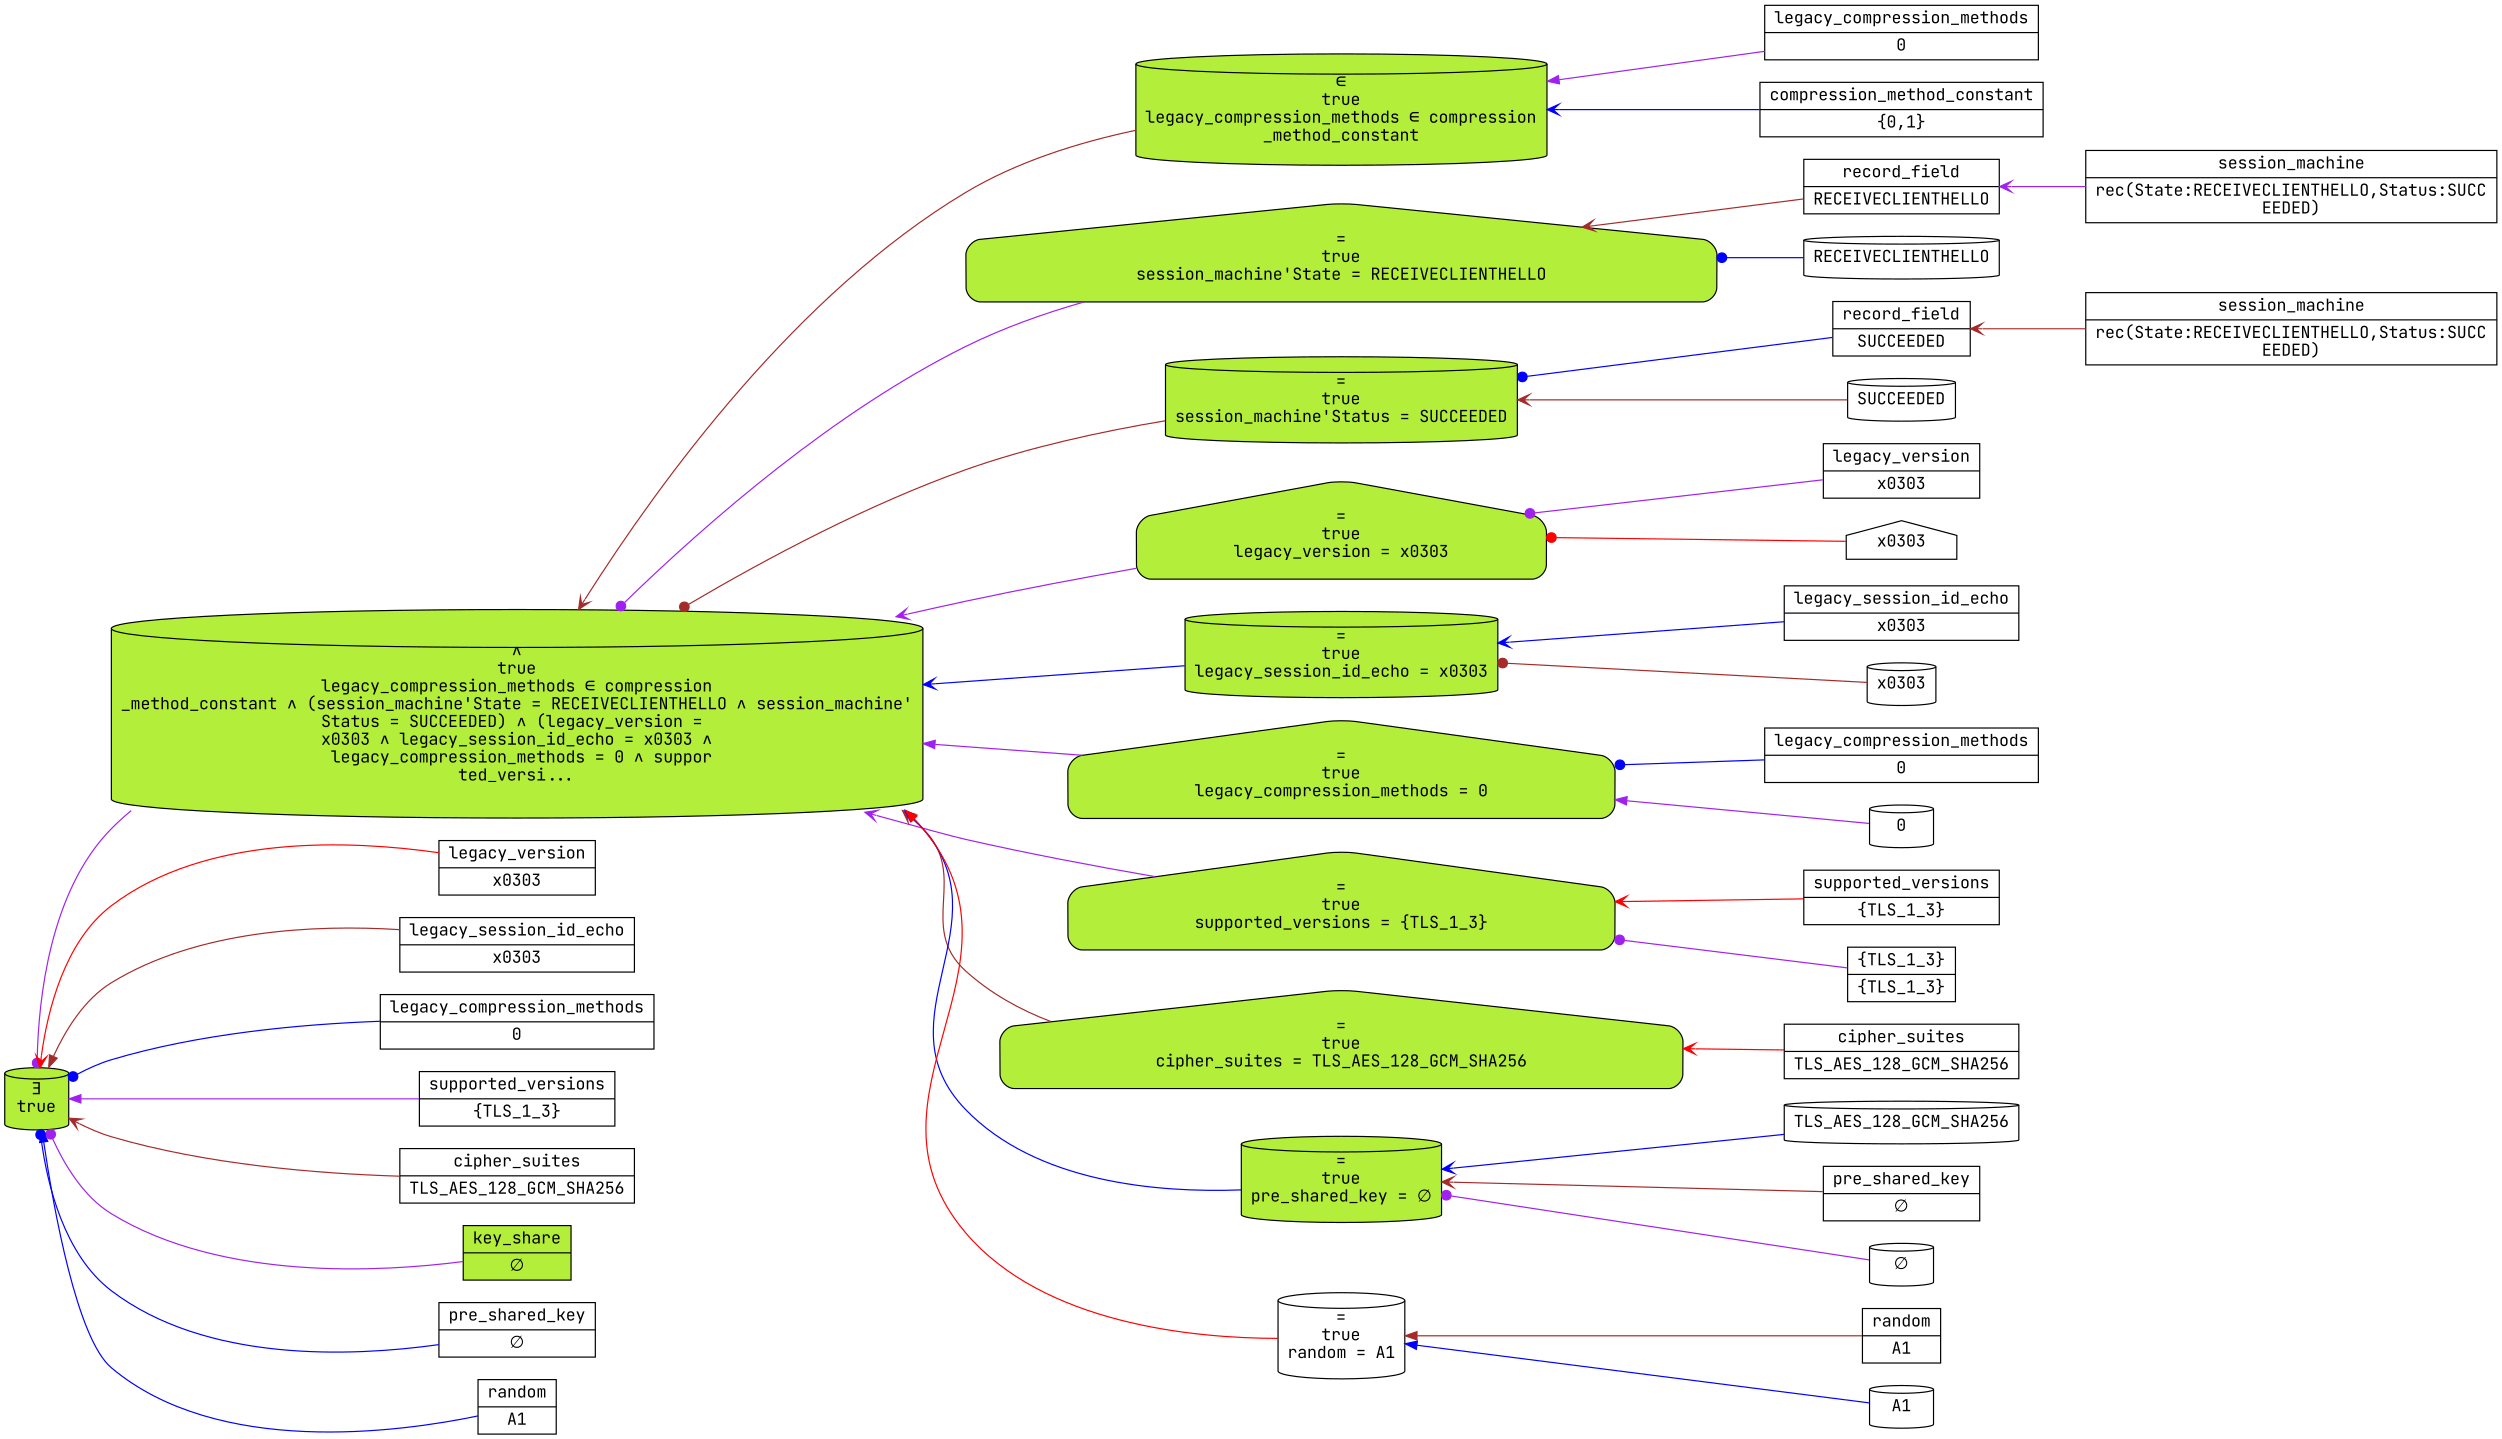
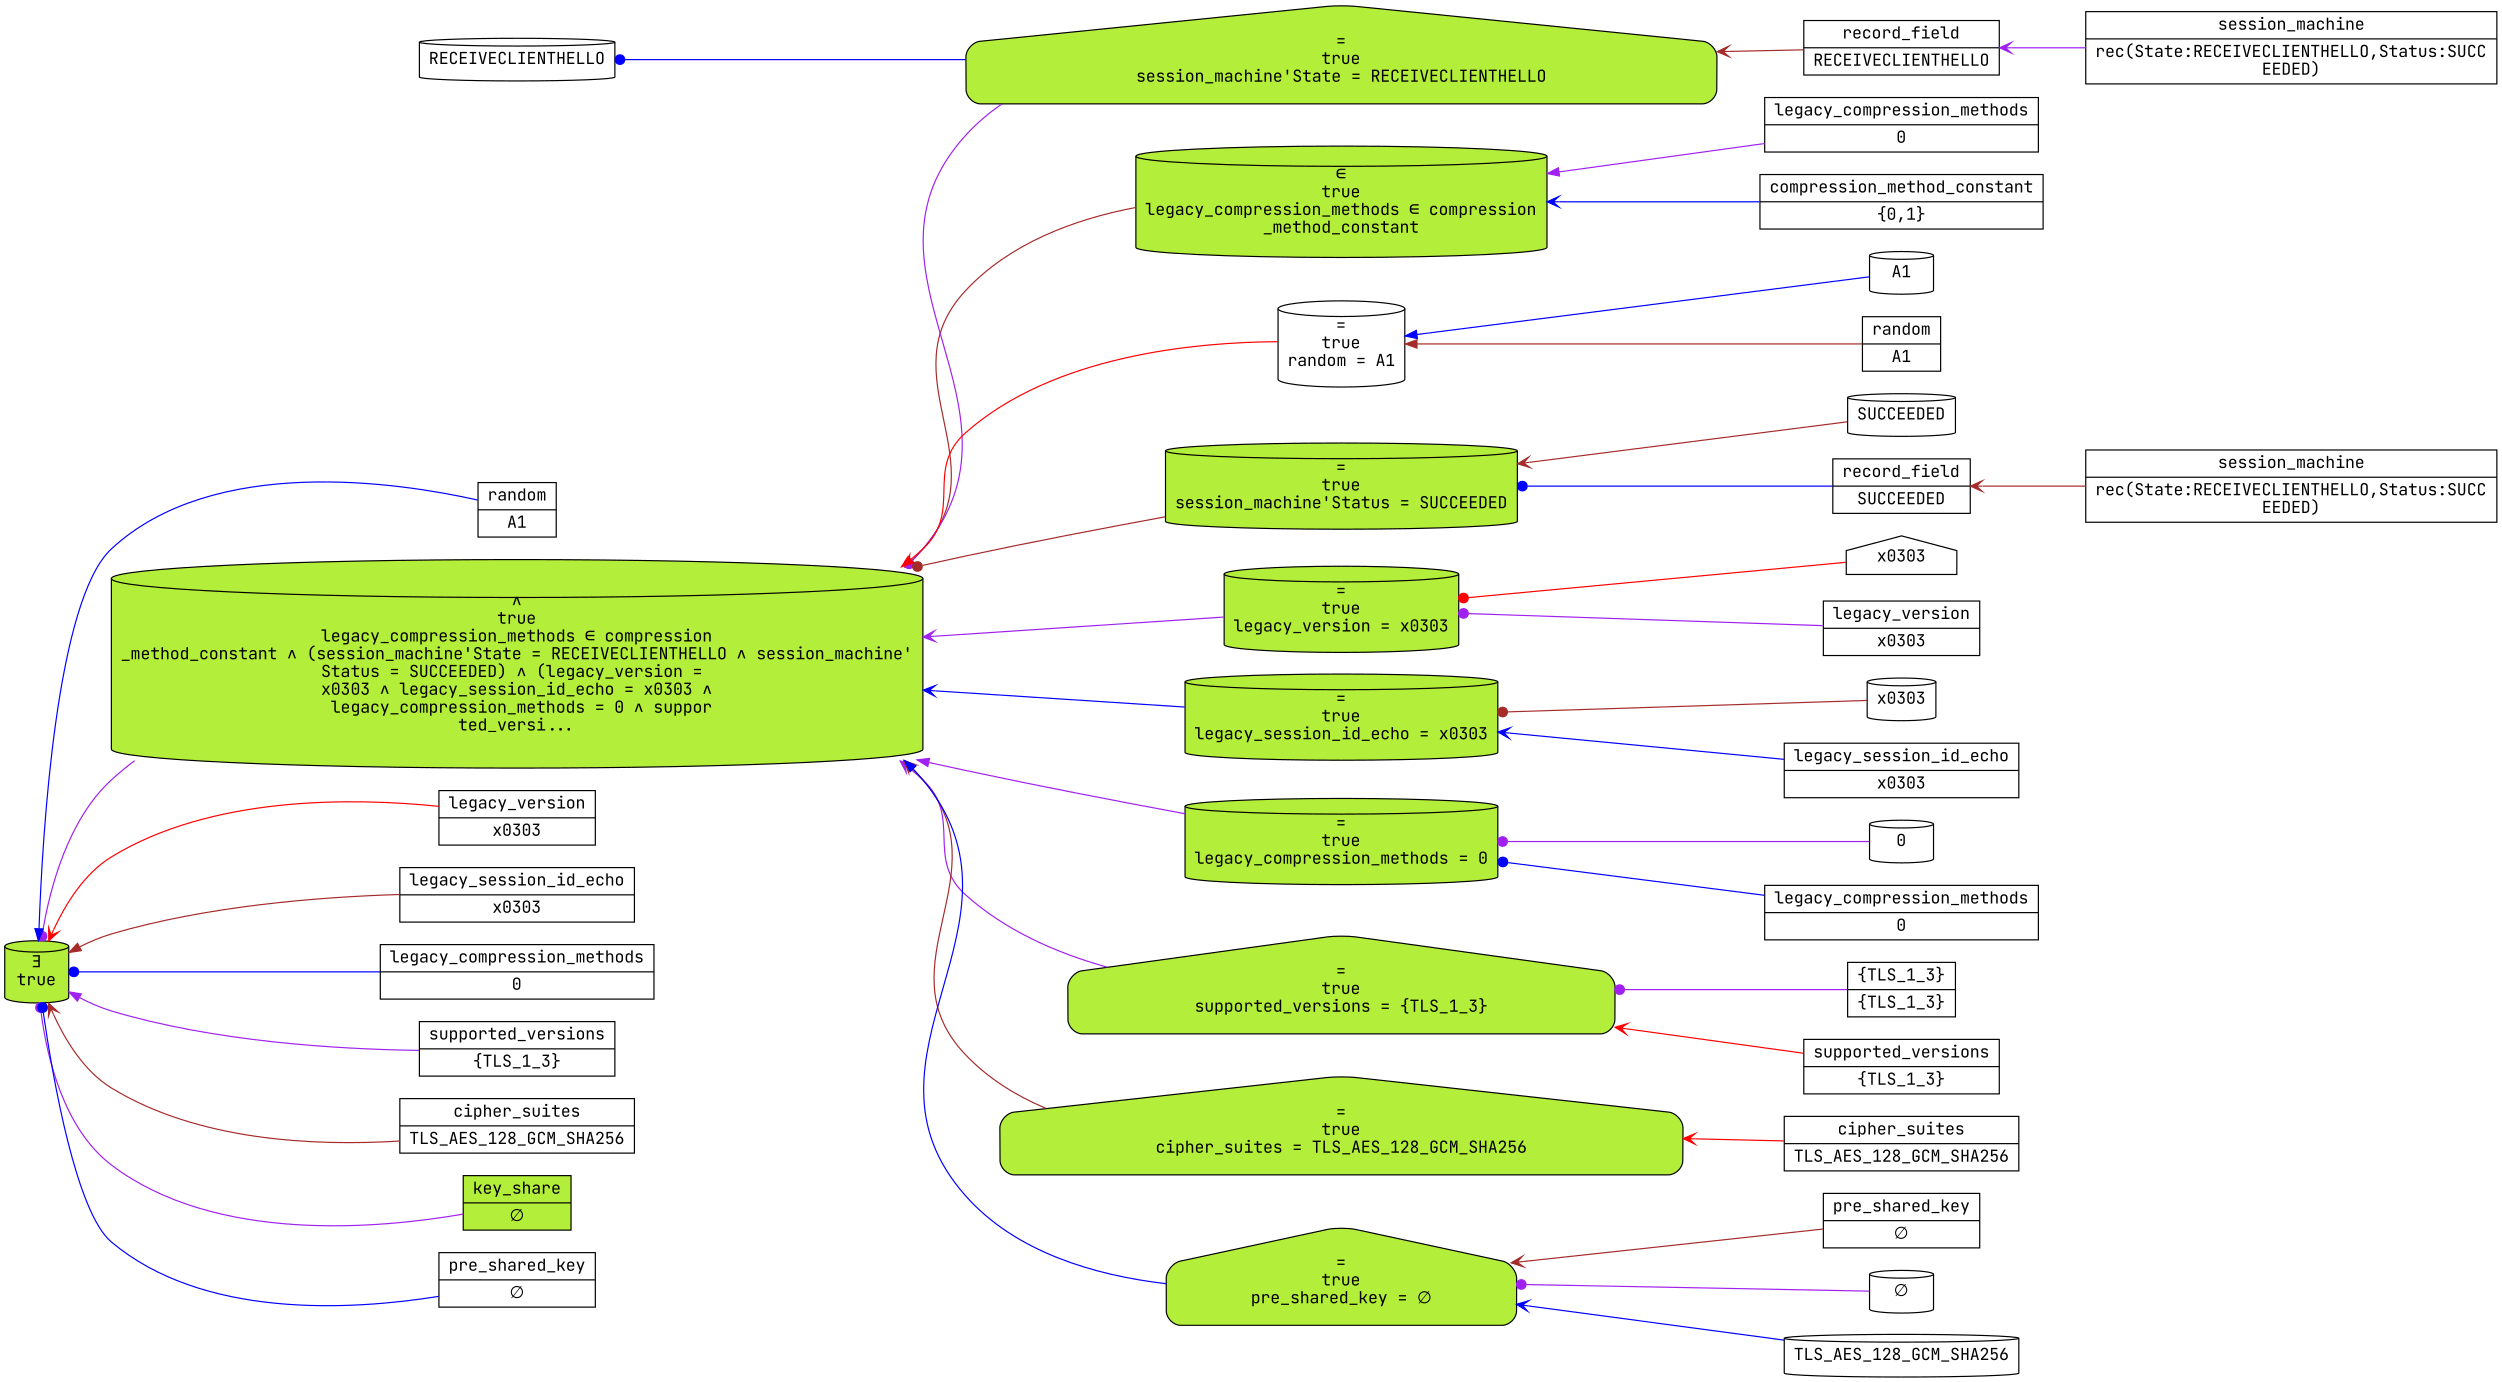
(1765, 258) -> (795, 60)
(1341, 535) -> (1341, 609)
(1341, 774) -> (1341, 842)
(1748, 812) -> (1688, 842)
(1341, 1179) -> (1341, 1281)
